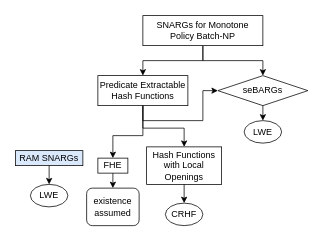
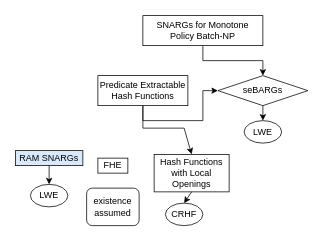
(167, 60) -> none
(128, 135) -> none
(184, 165) -> (192, 173)
(113, 181) -> none
